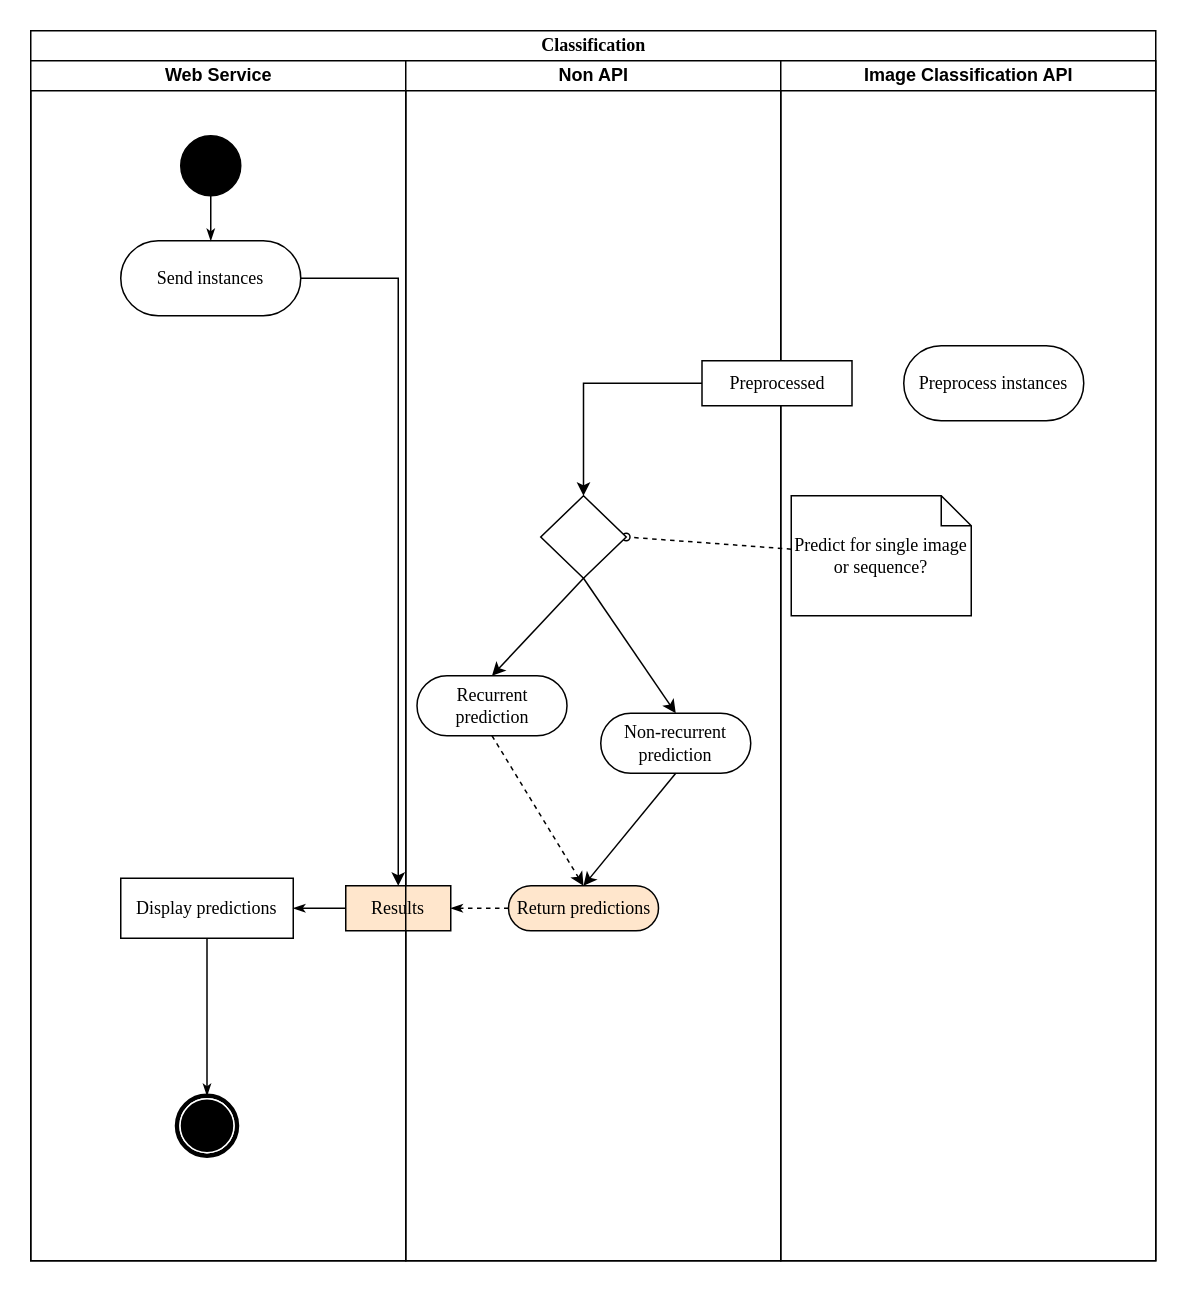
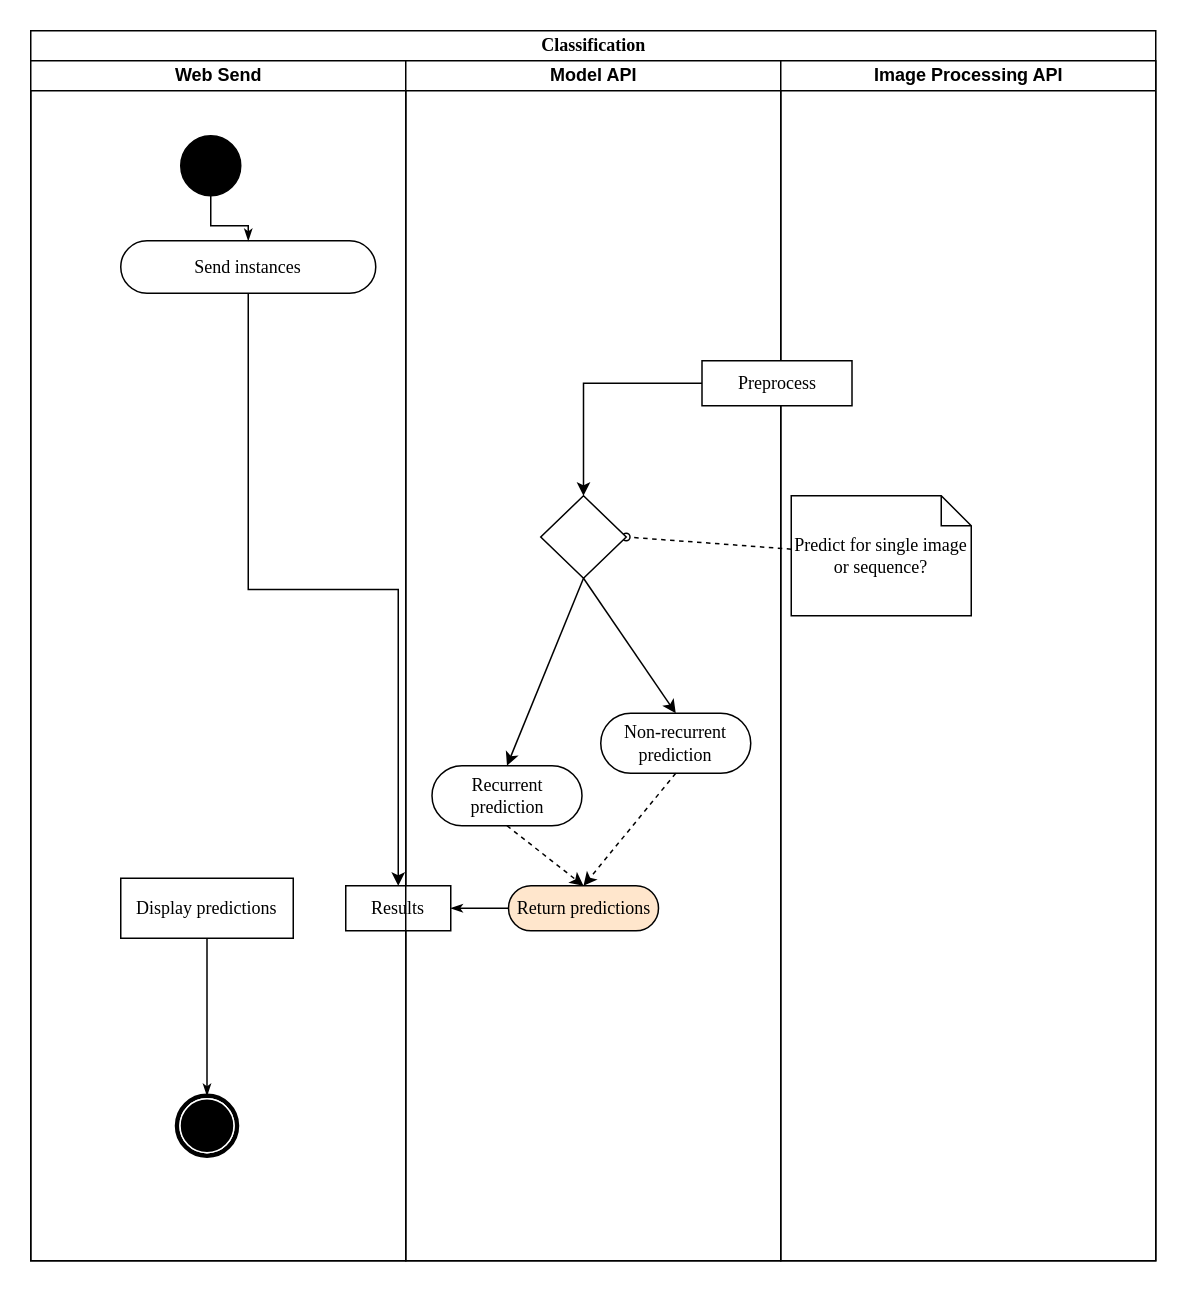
(219, 76) -> (219, 76)
(594, 76) -> (594, 76)
(969, 76) -> (969, 76)
(211, 278) -> (248, 267)
(778, 383) -> (778, 383)
(994, 383) -> none
(492, 706) -> (507, 796)
(632, 826) -> (632, 826)
(324, 908) -> none
(398, 908) -> (398, 908)
(484, 908) -> (484, 908)
